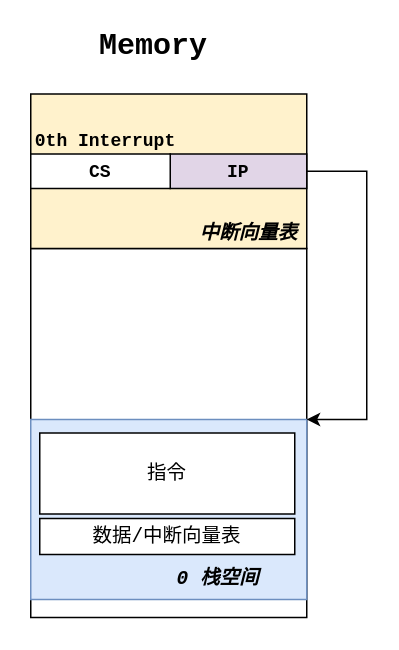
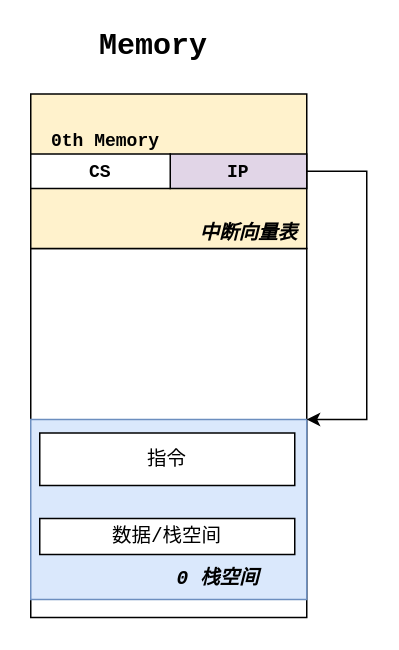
(106, 142) -> (106, 142)
(167, 473) -> (167, 459)
(167, 536) -> (167, 536)
